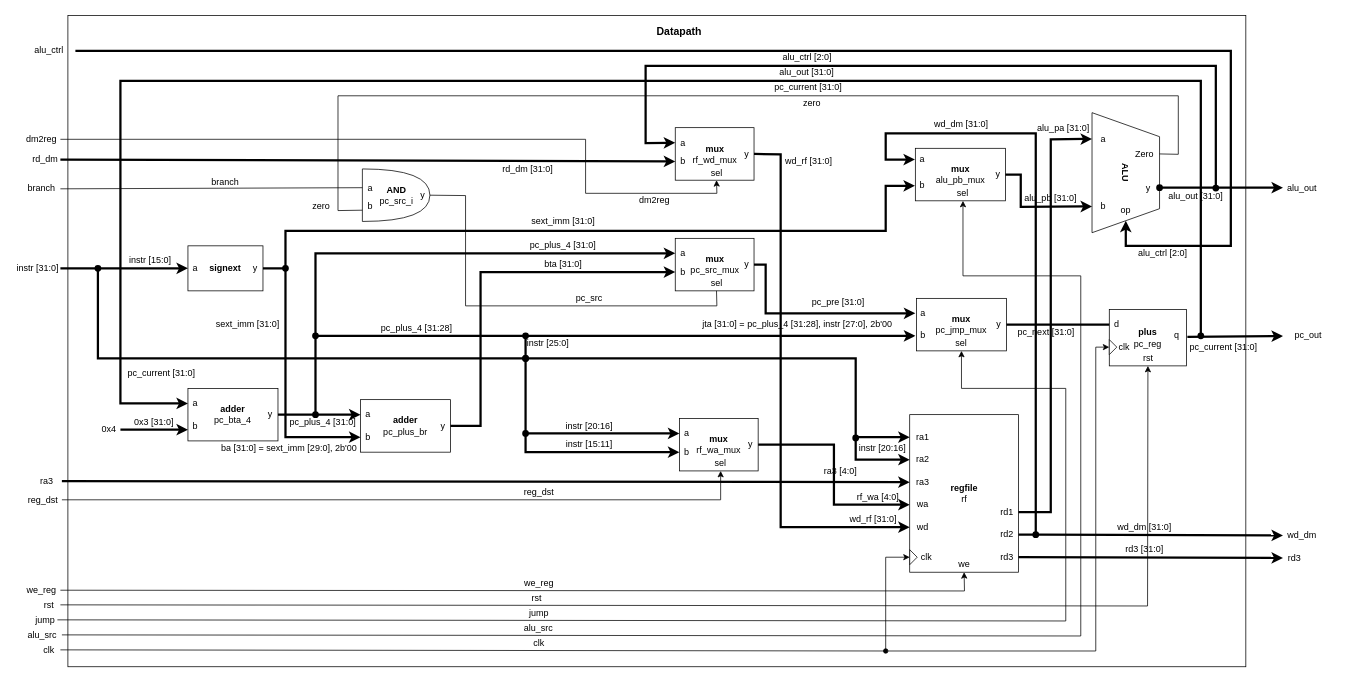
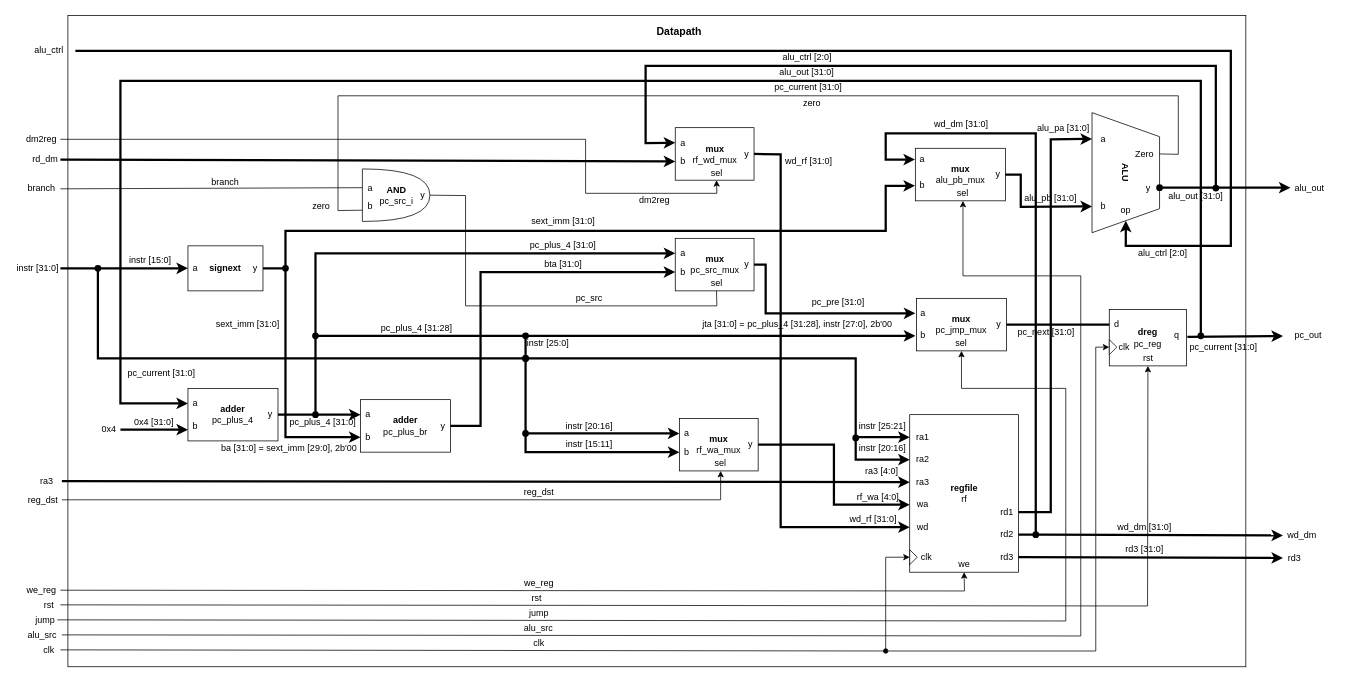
(527, 169) -> none
(1301, 188) -> (1309, 188)
(1148, 338) -> (1148, 338)
(233, 414) -> (233, 414)
(154, 422) -> (154, 422)
none -> (882, 426)
(840, 471) -> (882, 471)
